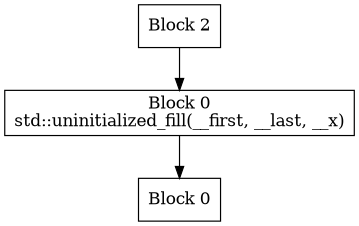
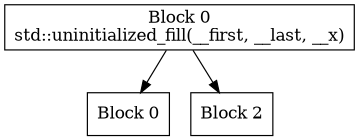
(180, 63) -> (203, 66)
